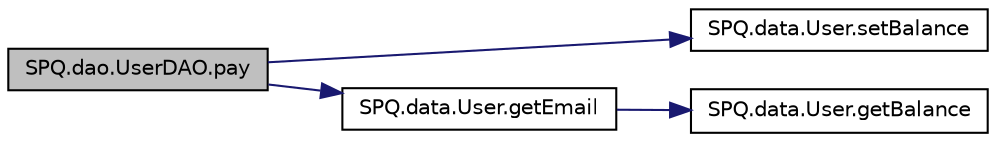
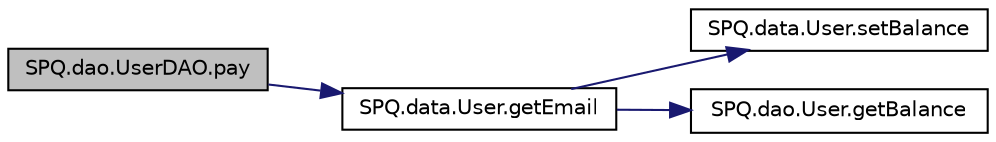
(469, 51) -> (649, 72)
(839, 111) -> (839, 111)
